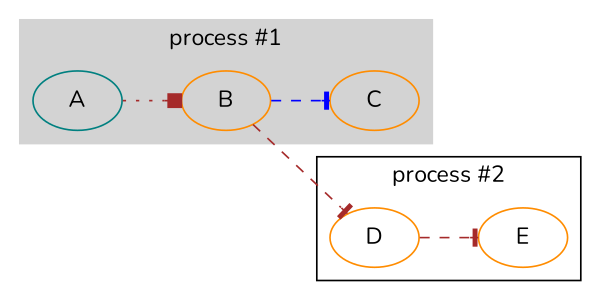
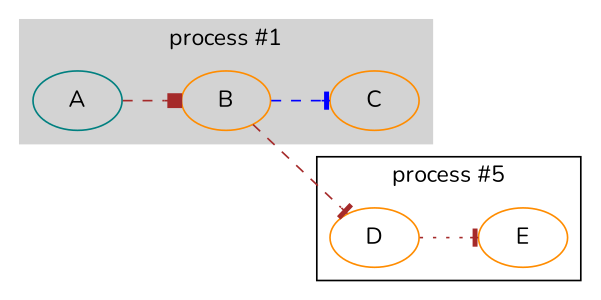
(144, 101) -> (144, 101)
(449, 176) -> (449, 176)
(445, 238) -> (445, 238)
